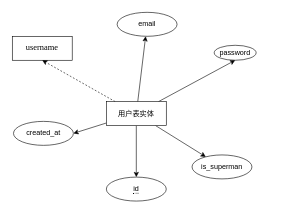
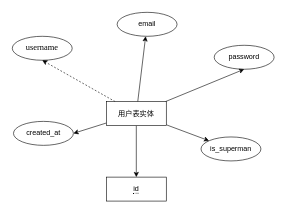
(42, 48) -> (42, 48)
(236, 53) -> (245, 57)
(222, 167) -> (231, 149)
(137, 189) -> (137, 189)
